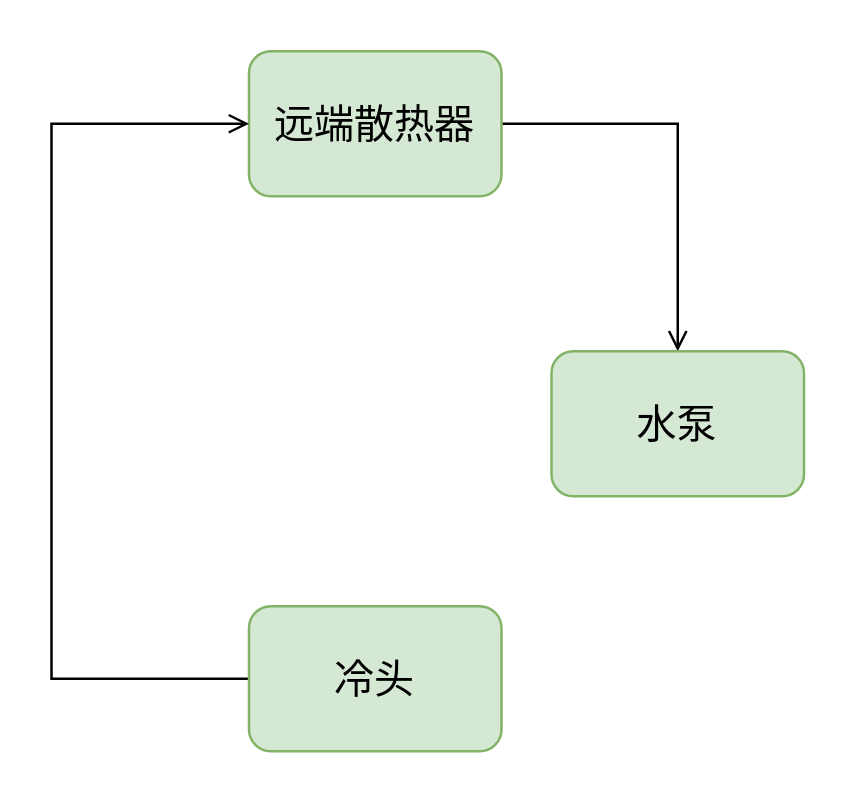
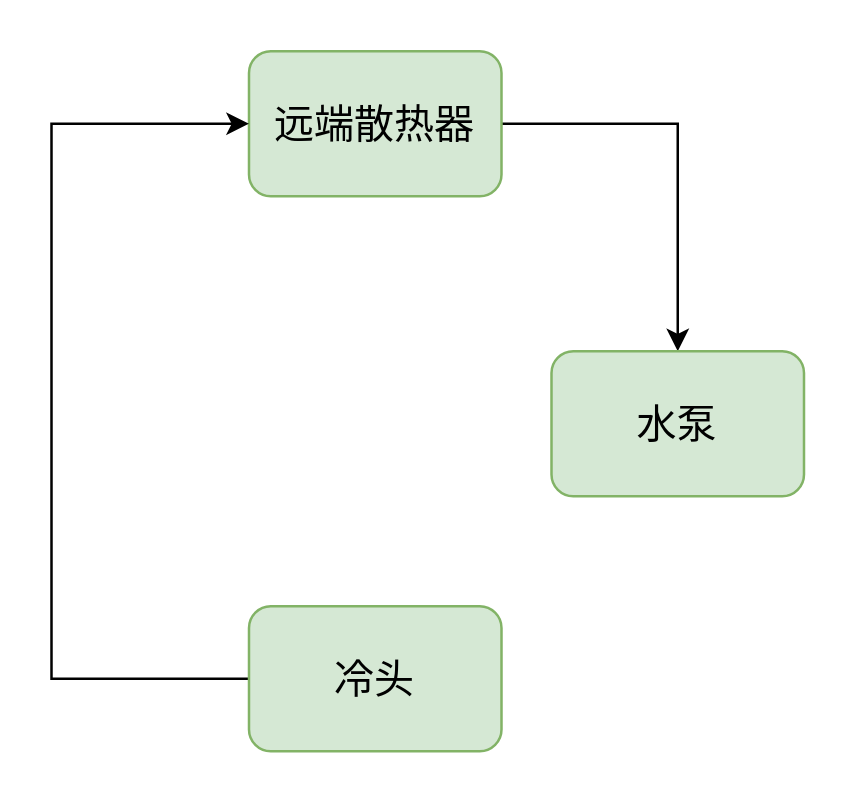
(234, 124) -> (230, 124)
(678, 337) -> (678, 333)
